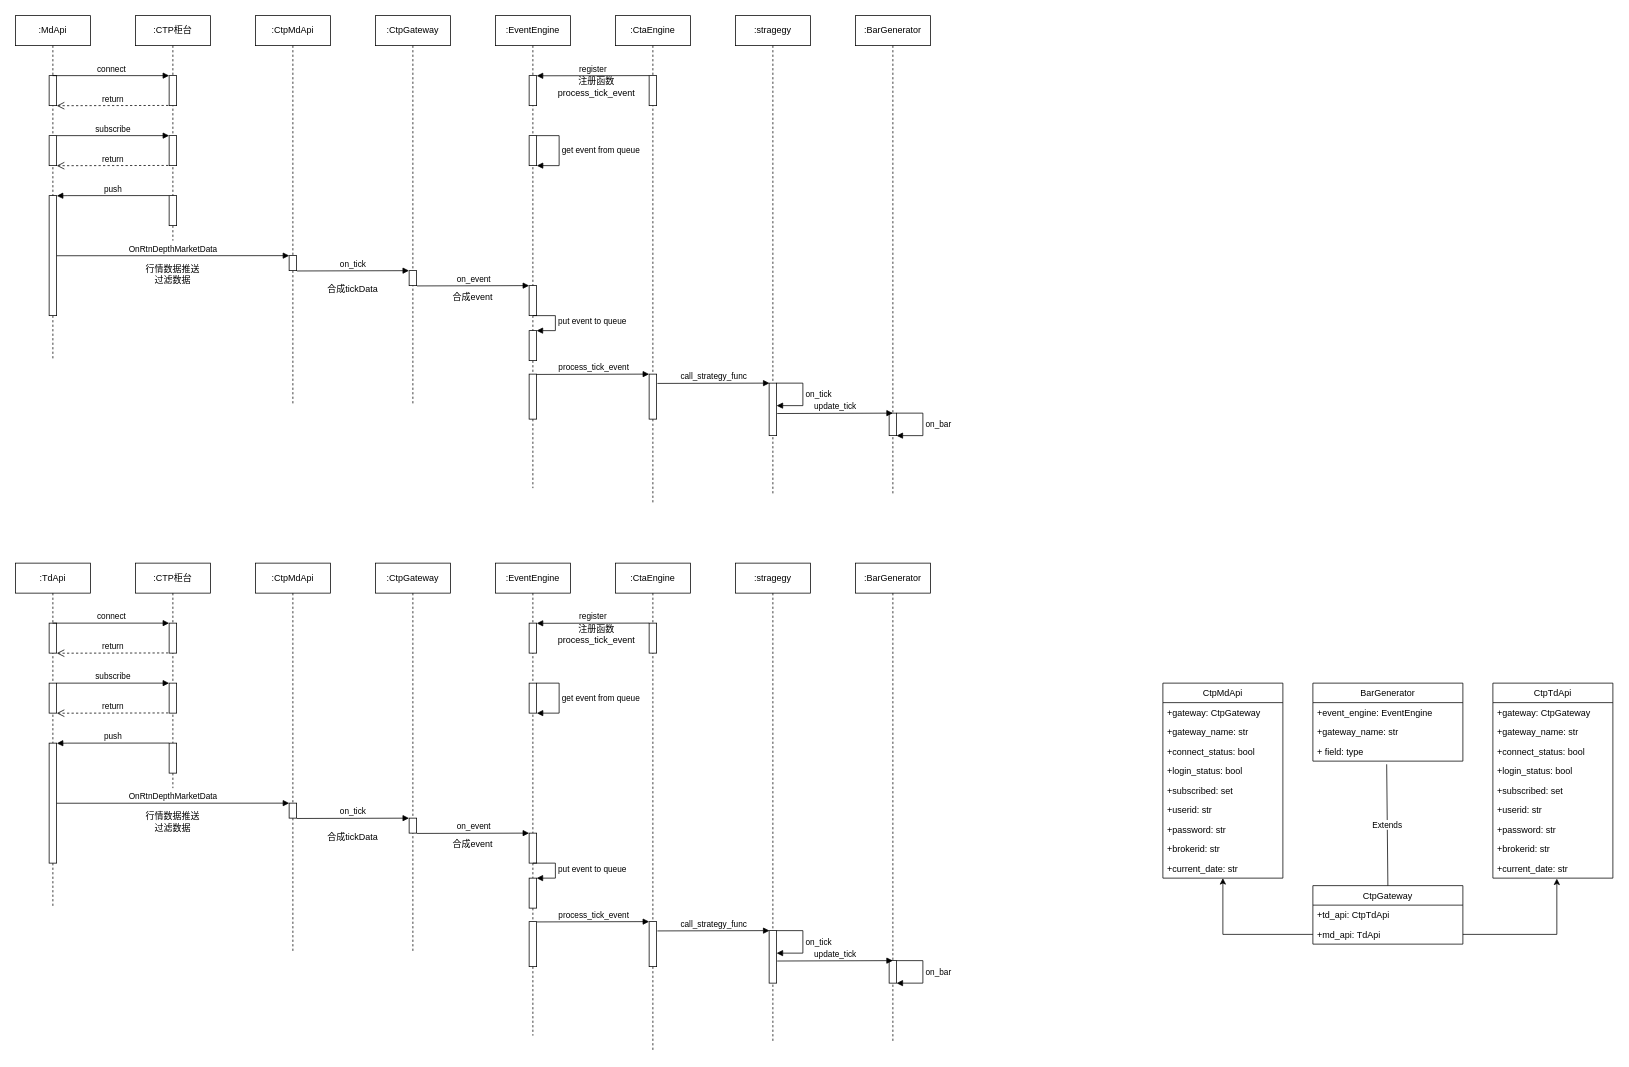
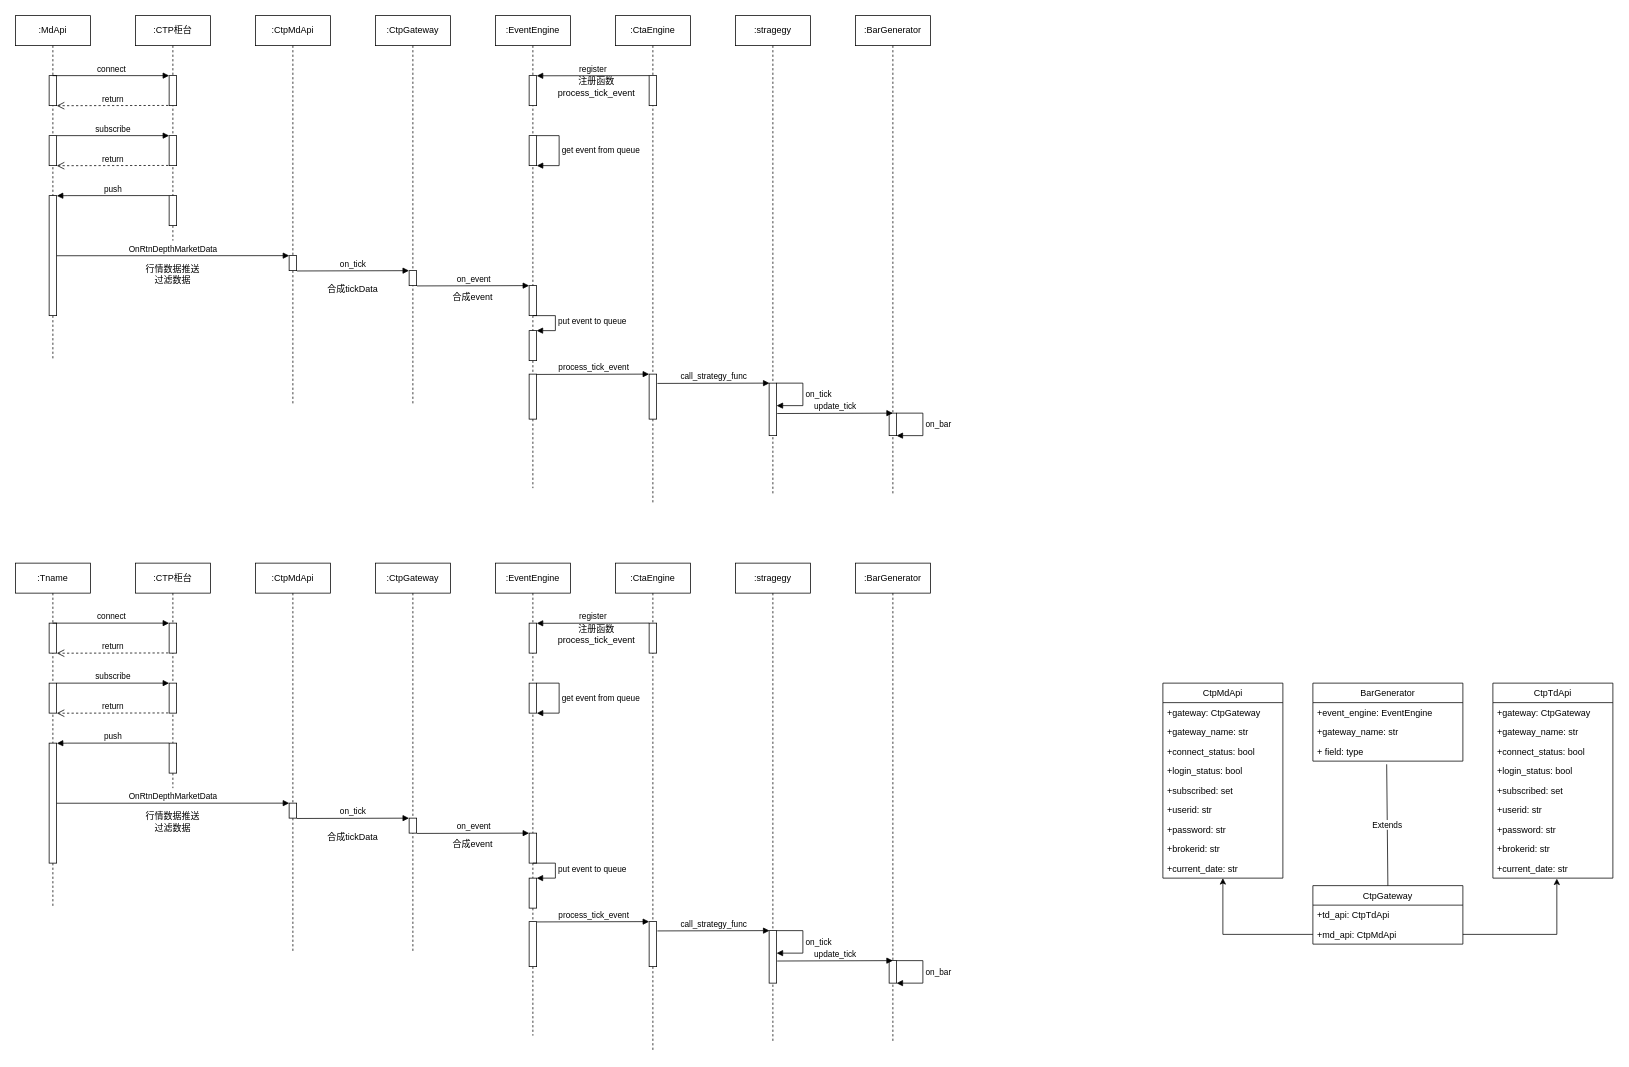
(53, 578) -> (53, 578)
(1349, 935) -> (1356, 935)
